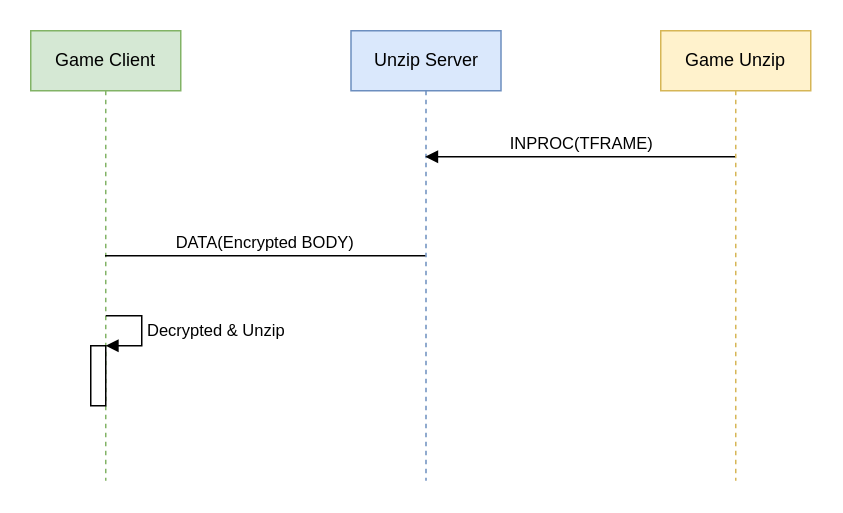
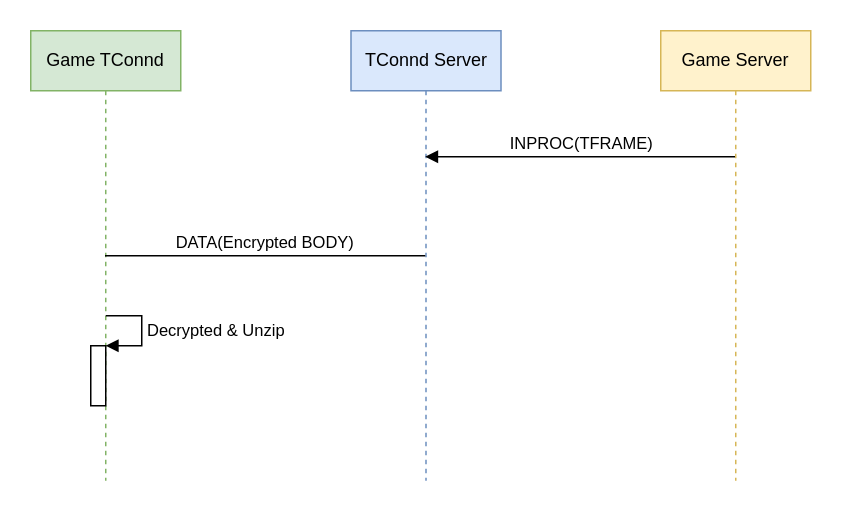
(106, 61) -> (106, 61)
(427, 61) -> (427, 61)
(736, 61) -> (736, 61)
